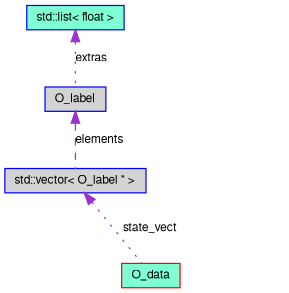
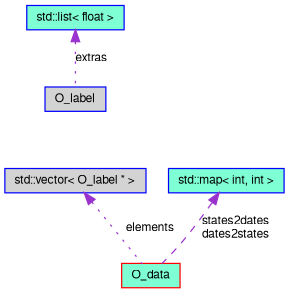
(75, 146) -> none
none -> (226, 181)
(150, 228) -> (150, 228)
